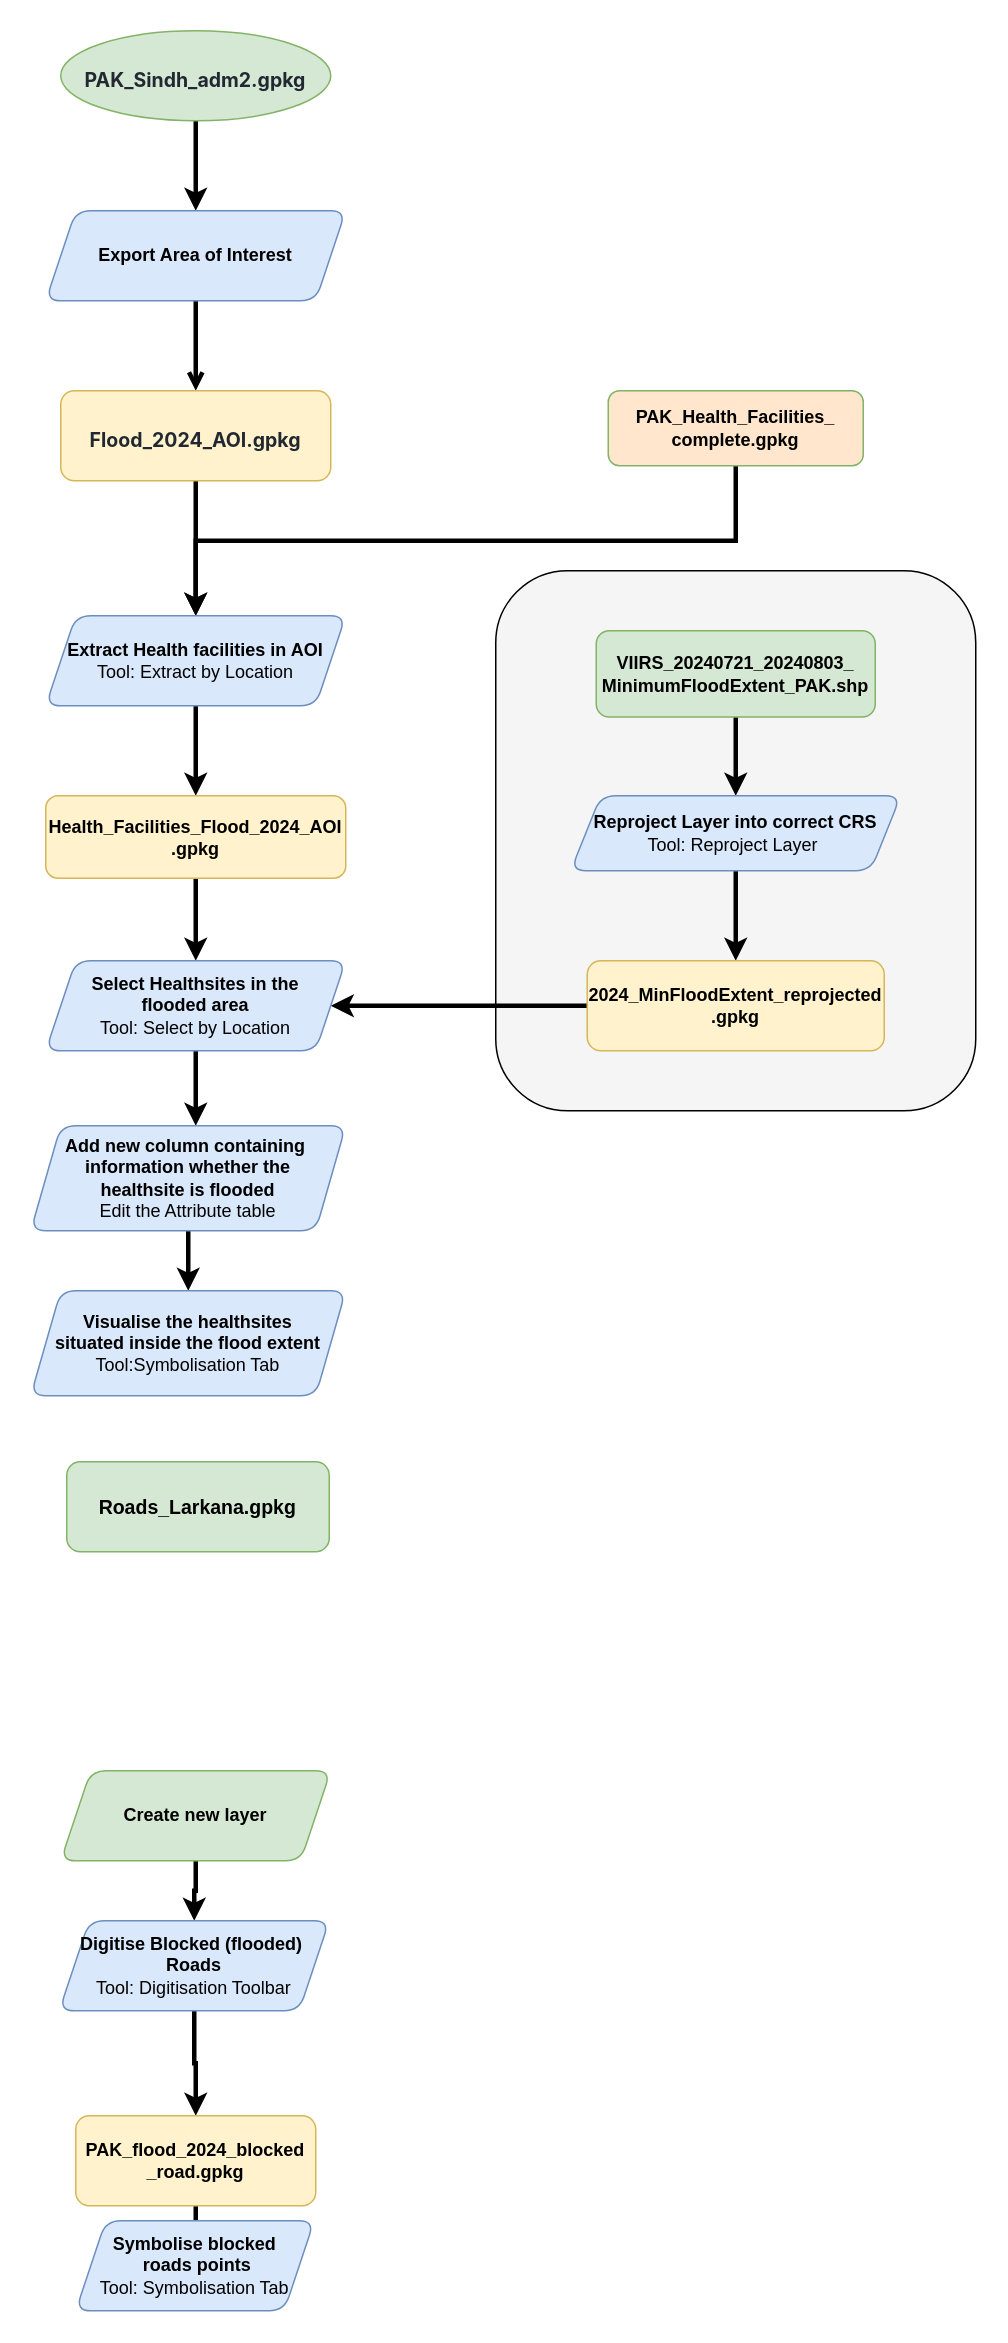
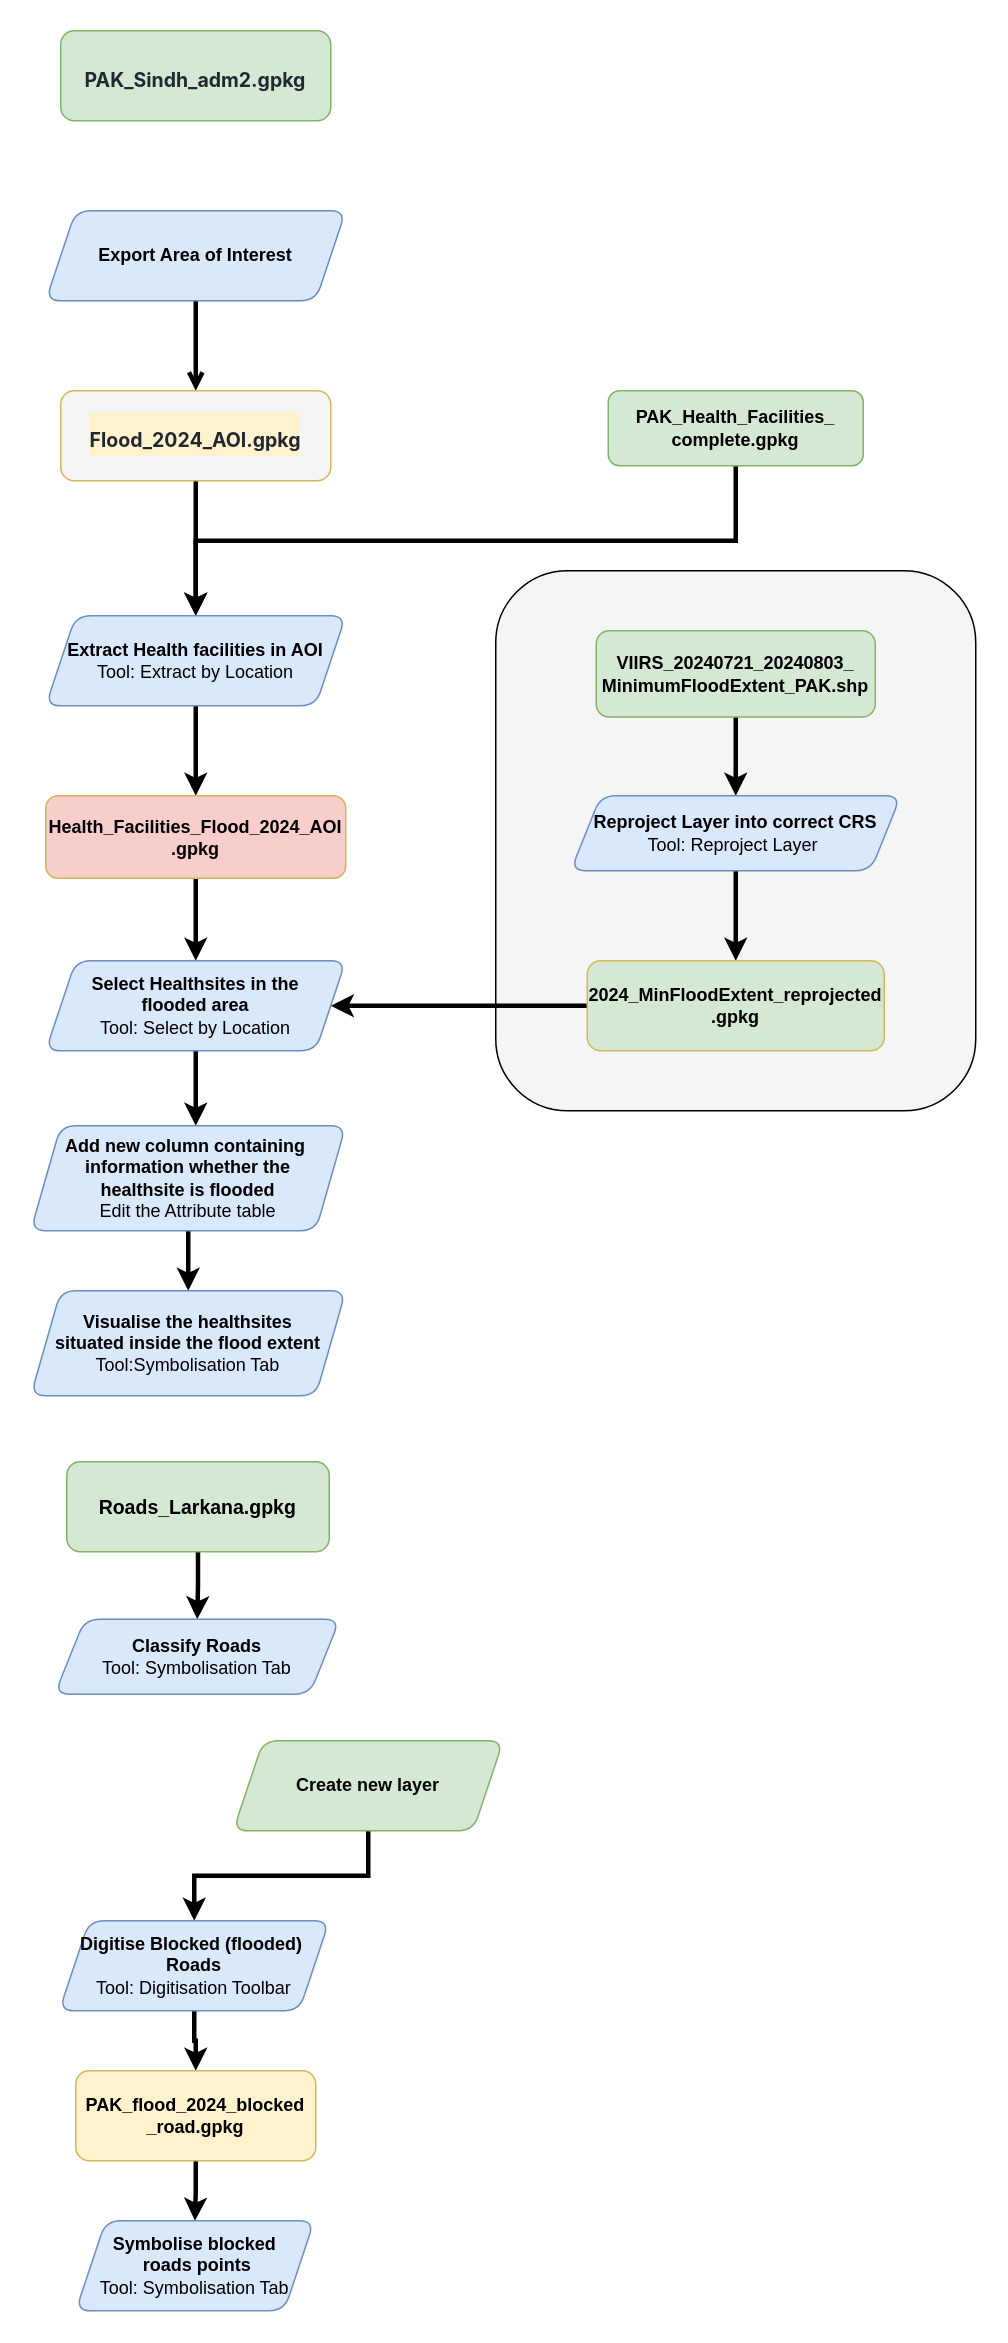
(196, 76) -> (196, 76)
(196, 158) -> none
(736, 428) -> (736, 428)
(196, 436) -> (196, 436)
(196, 837) -> (196, 837)
(736, 1006) -> (736, 1006)
none -> (198, 1577)
none -> (197, 1657)
(196, 1816) -> (368, 1786)
(196, 2161) -> (196, 2116)
